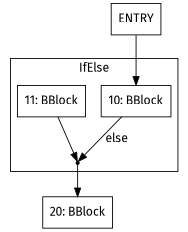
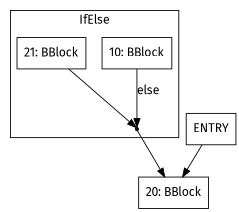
(136, 53) -> (195, 157)
(51, 101) -> (51, 53)
